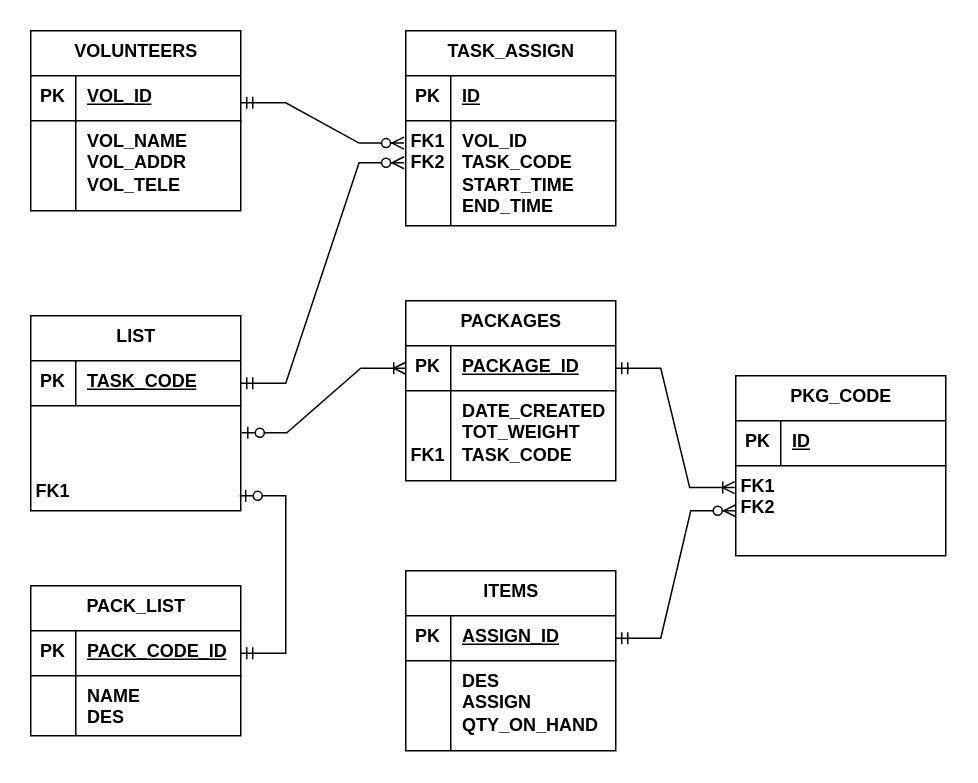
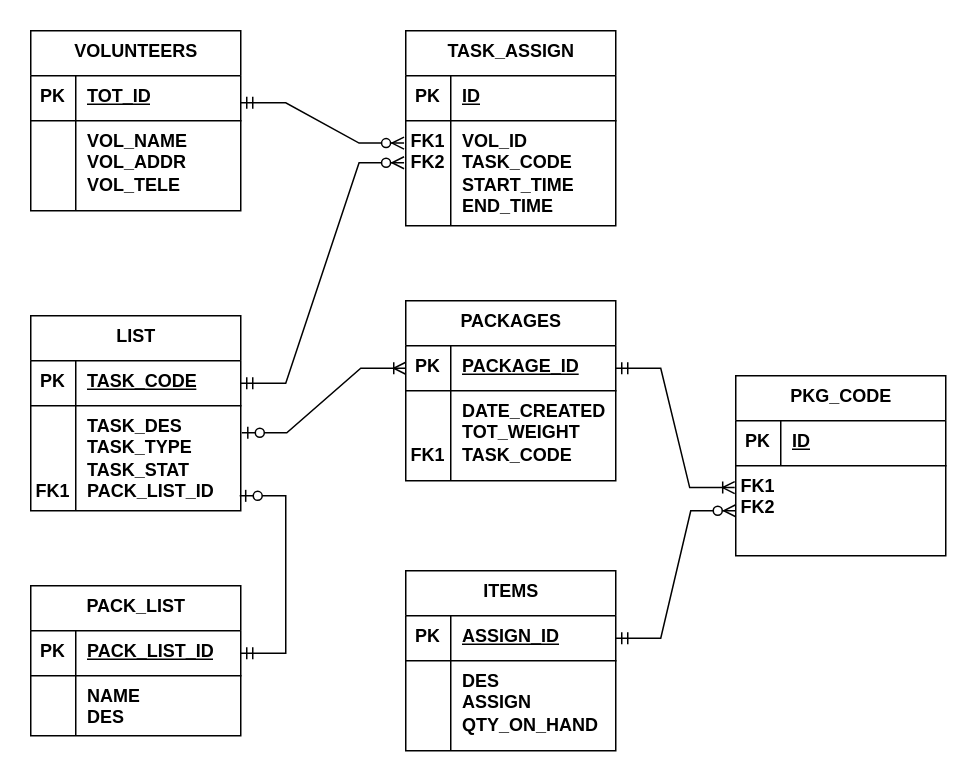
(118, 97) -> (118, 97)
none -> (158, 458)
(148, 652) -> (148, 652)
